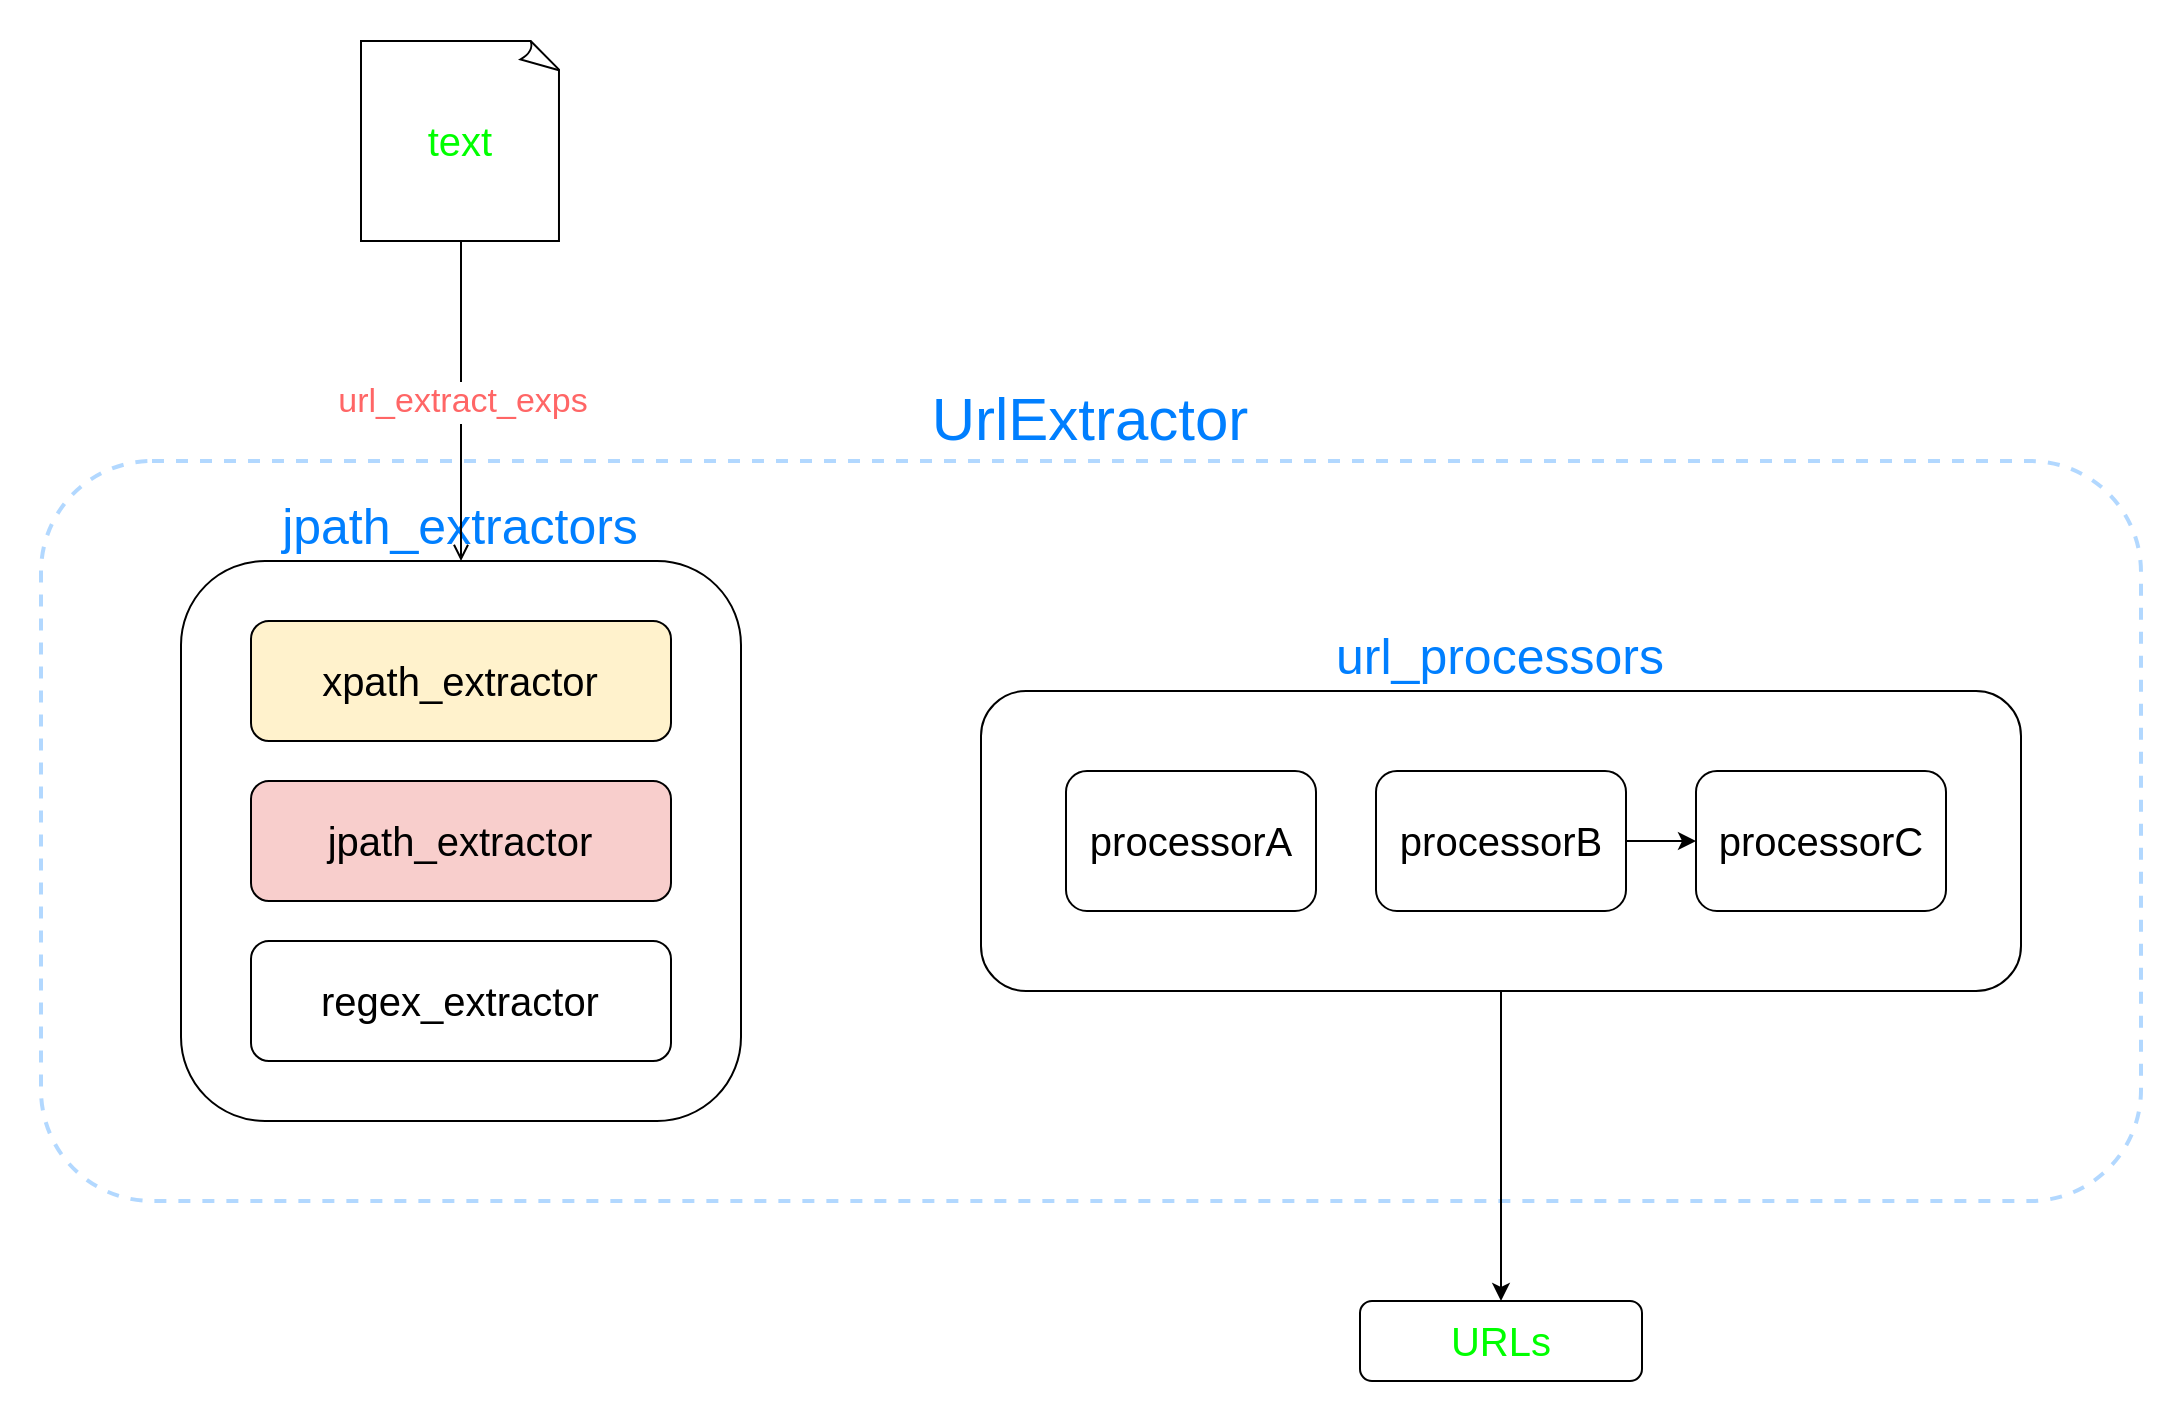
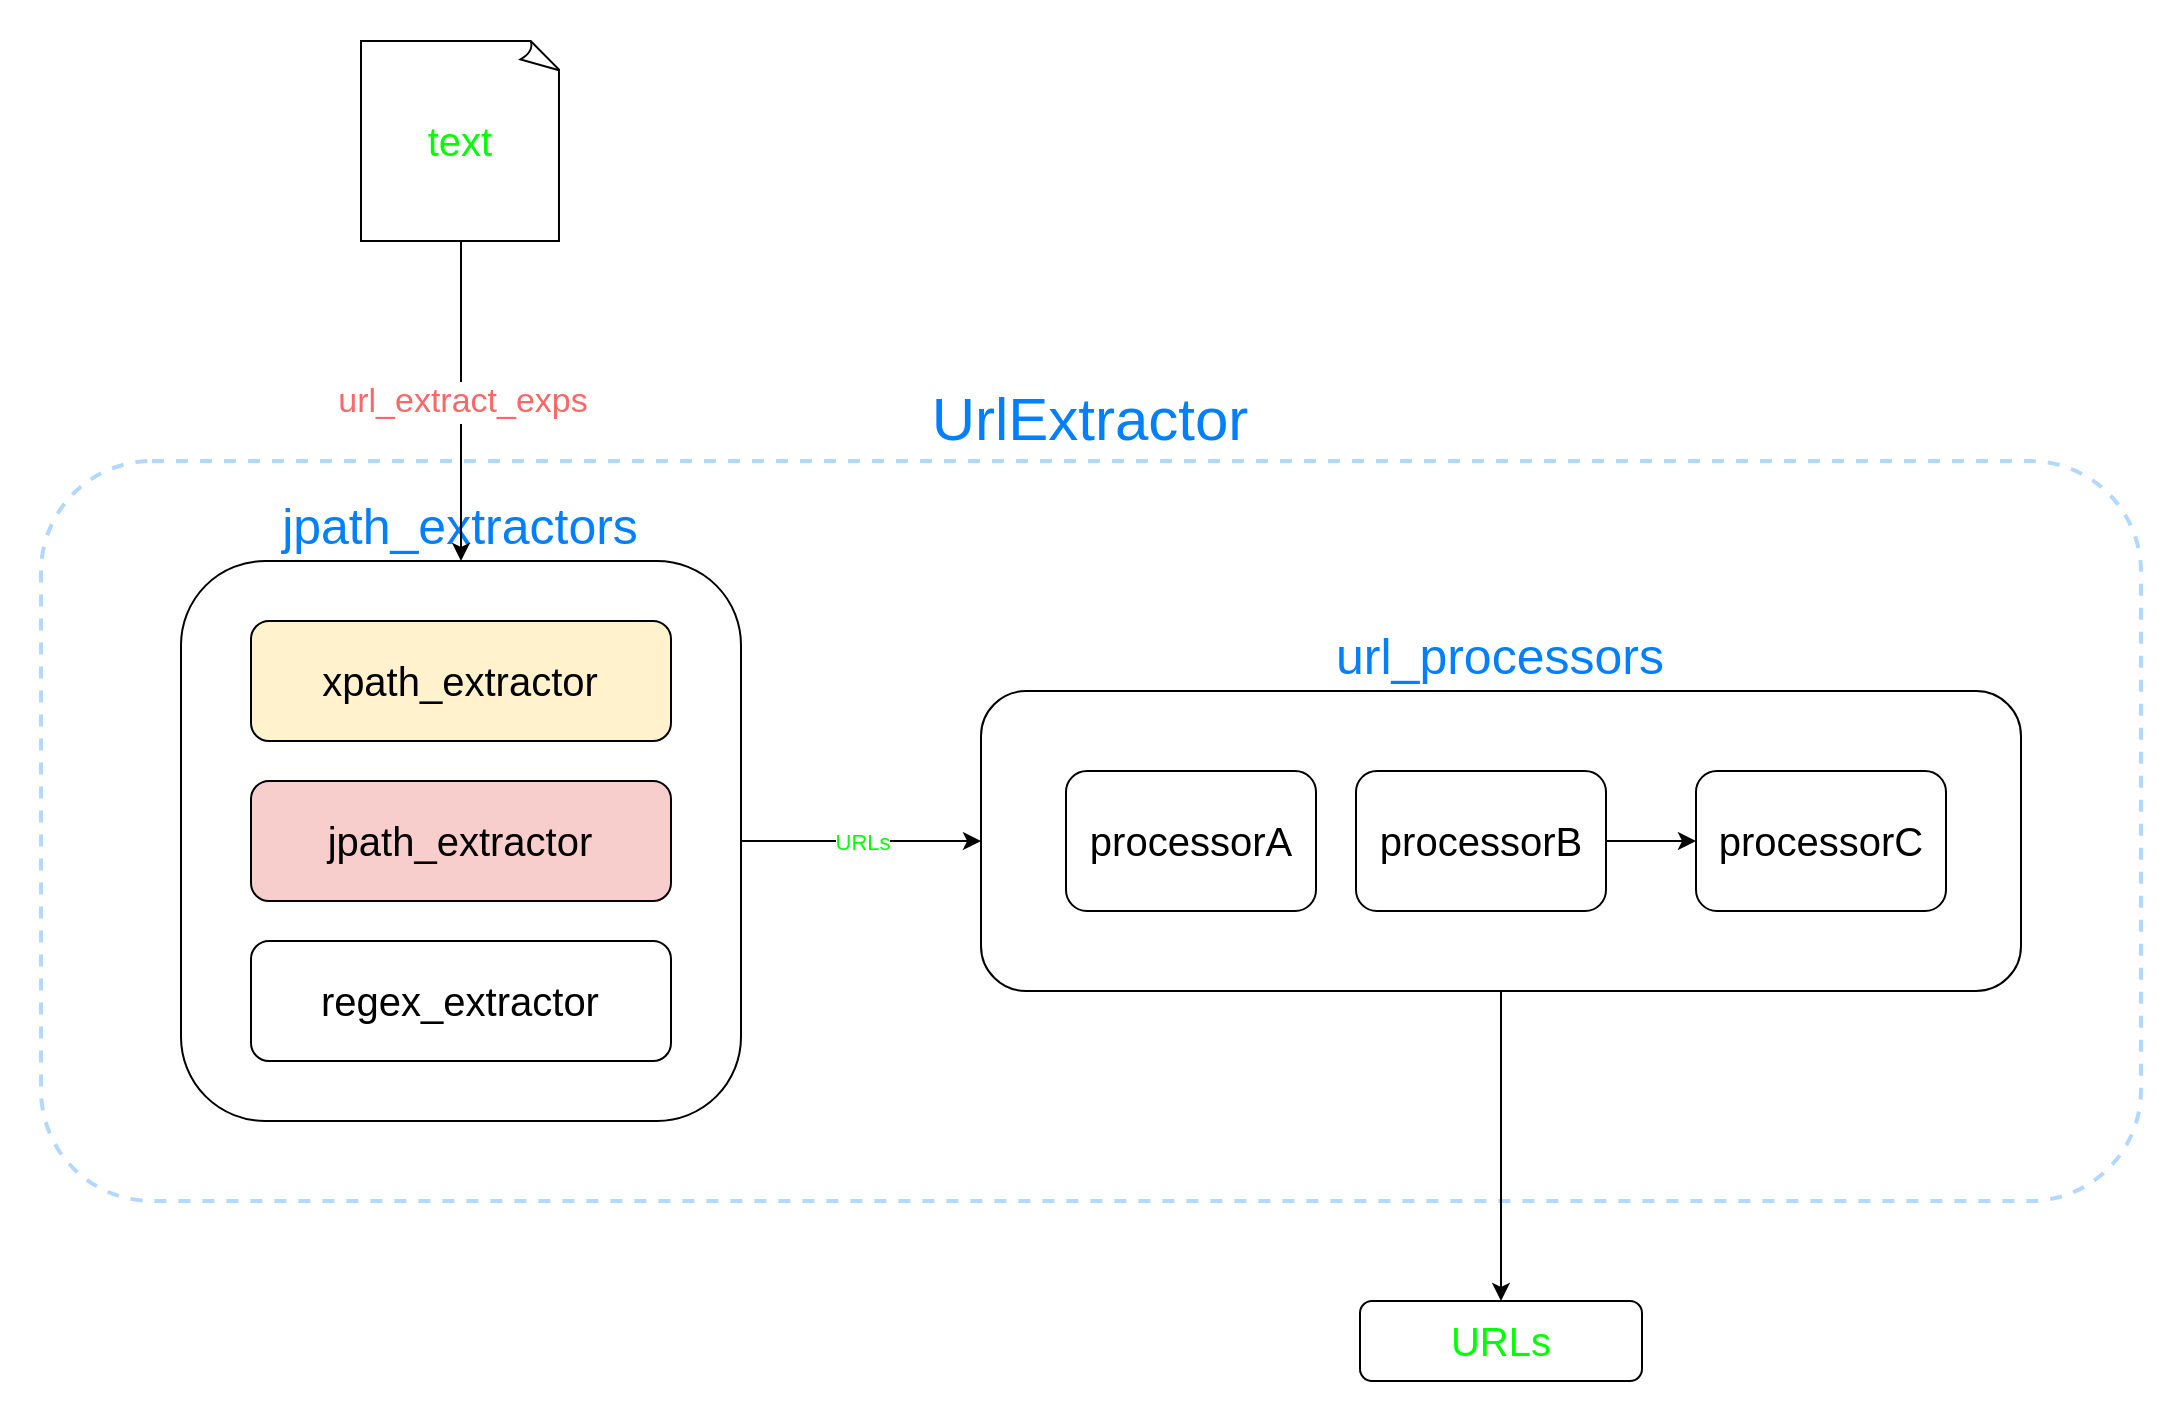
(461, 549) -> (461, 546)
none -> (854, 841)
(1501, 841) -> (1481, 841)
